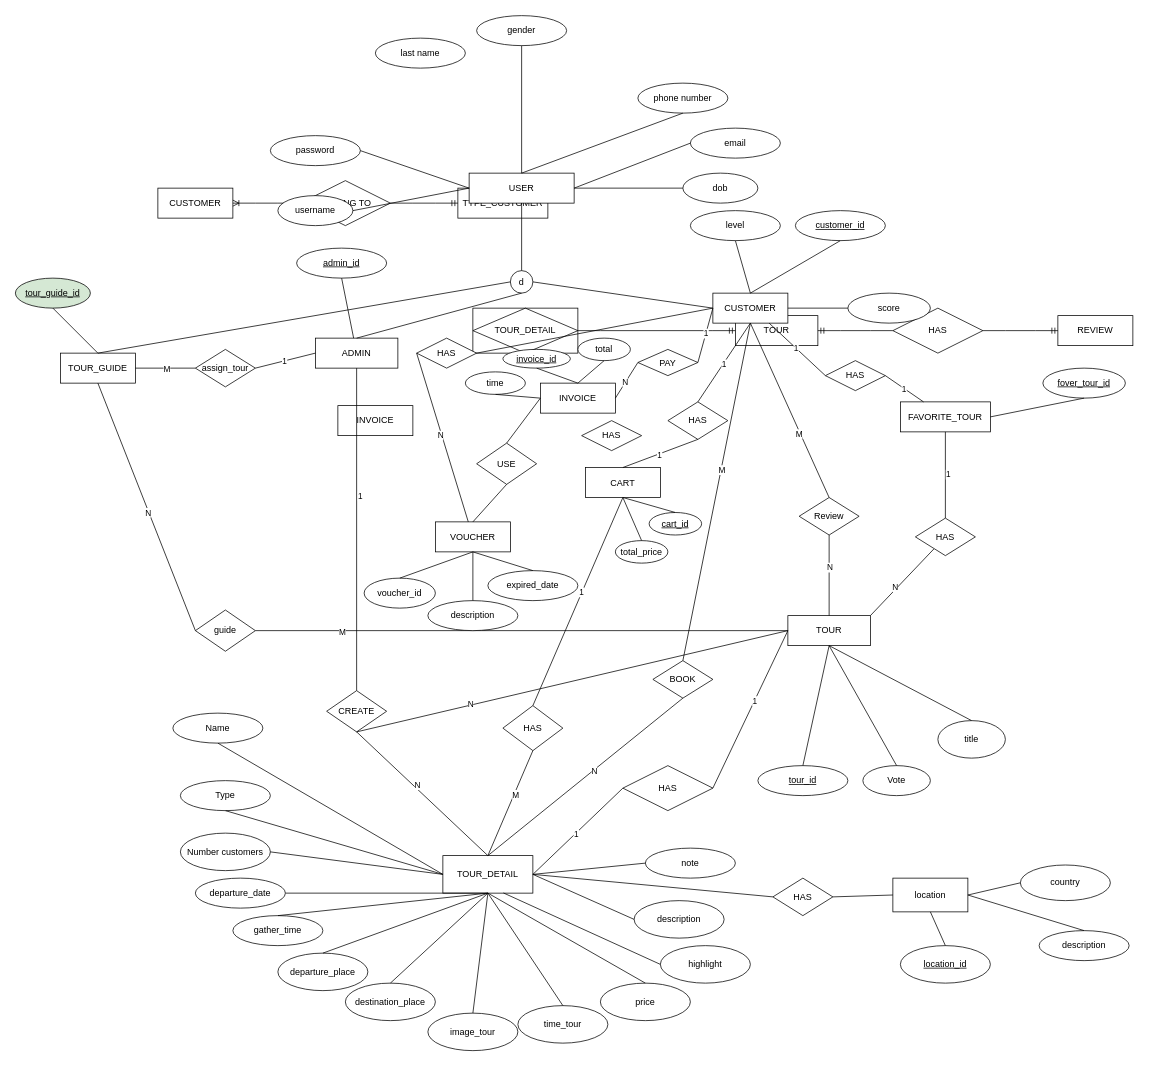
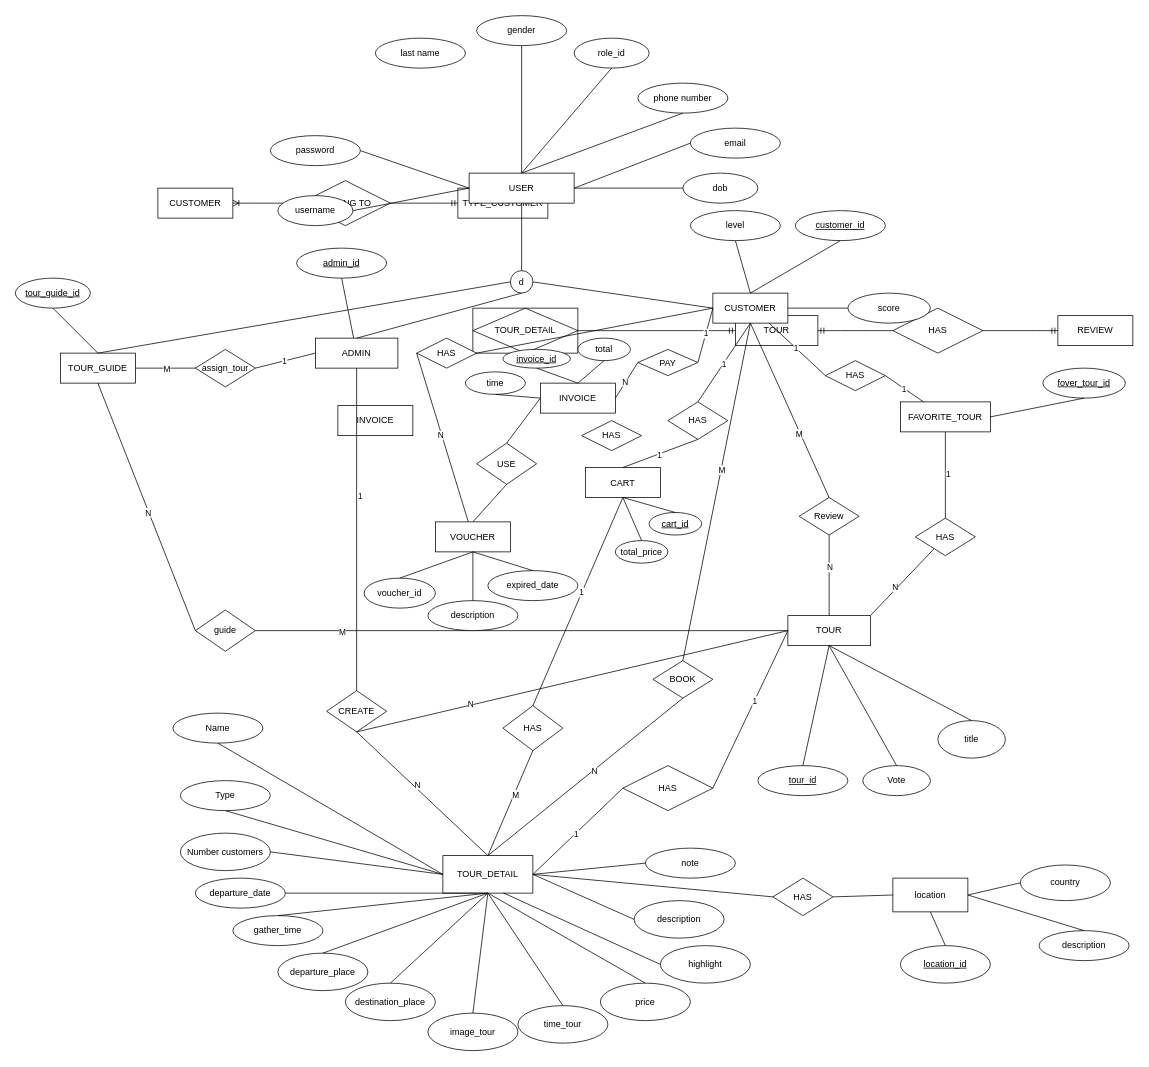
none -> (612, 53)
none -> (567, 120)
(53, 293) -> (53, 293)
